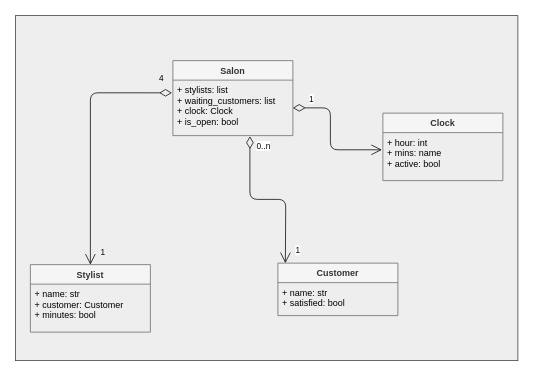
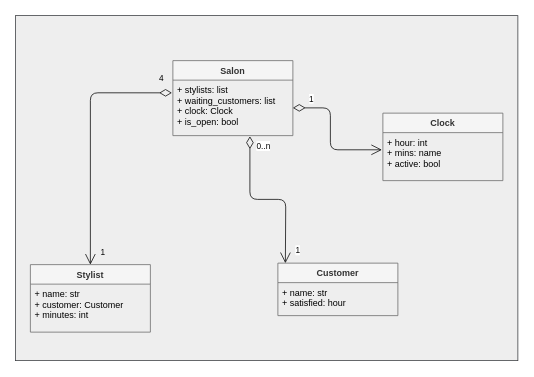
(306, 293) -> (306, 293)
(59, 294) -> (59, 294)
